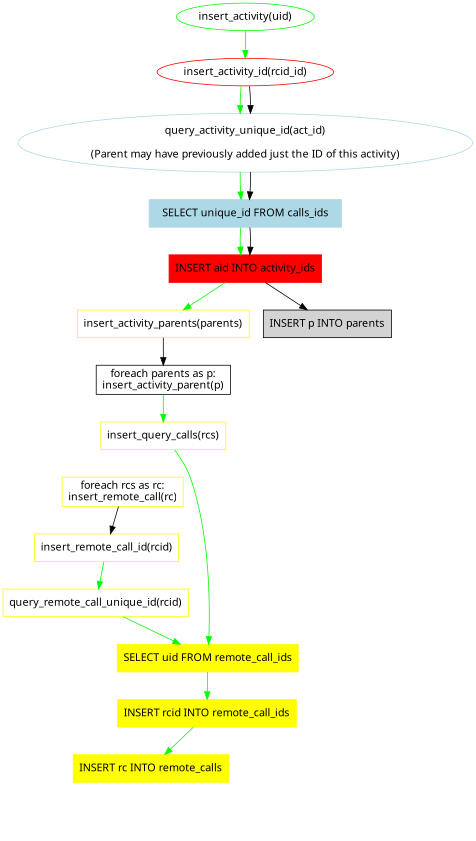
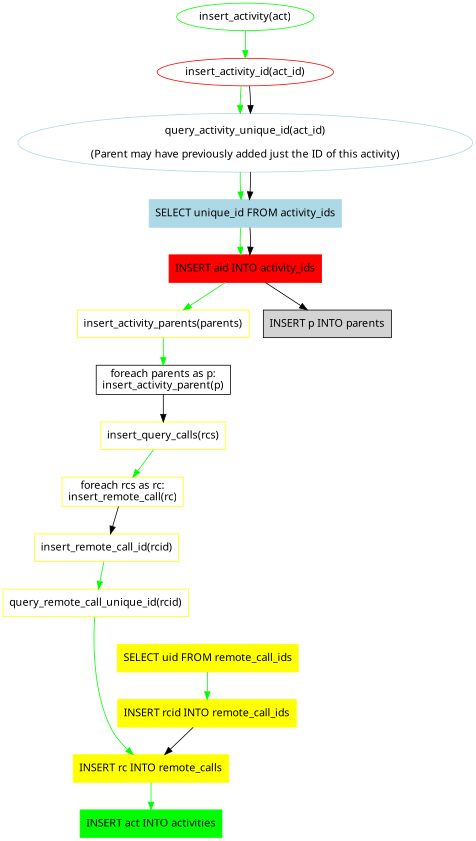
(245, 17) -> (245, 17)
(245, 72) -> (245, 72)
(245, 213) -> (245, 213)
(163, 348) -> (163, 348)
(163, 404) -> (163, 404)
(205, 540) -> (146, 460)
(148, 629) -> (98, 687)
(182, 738) -> (182, 738)
none -> (151, 824)
